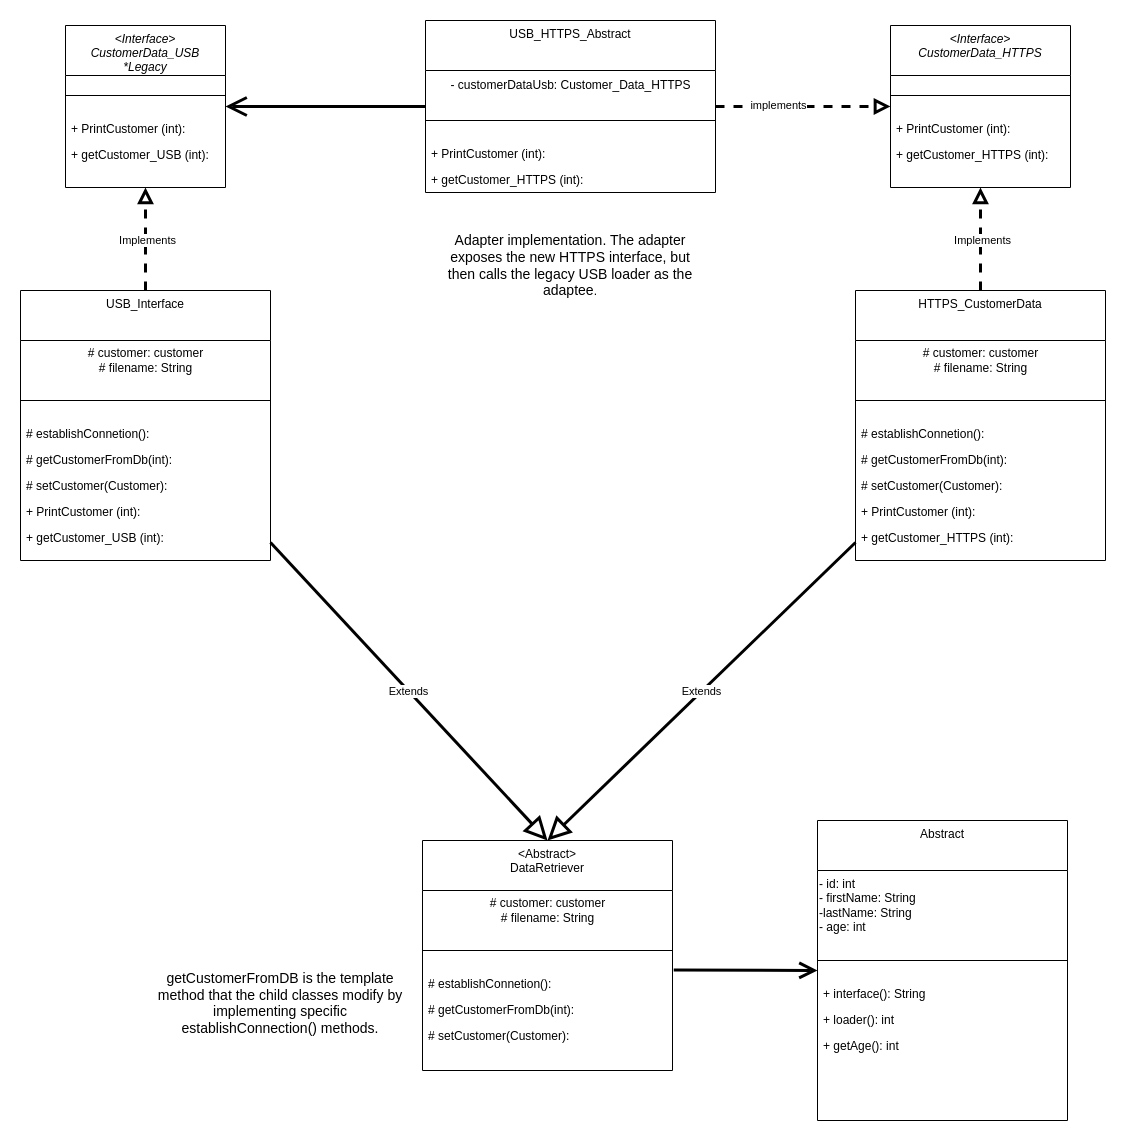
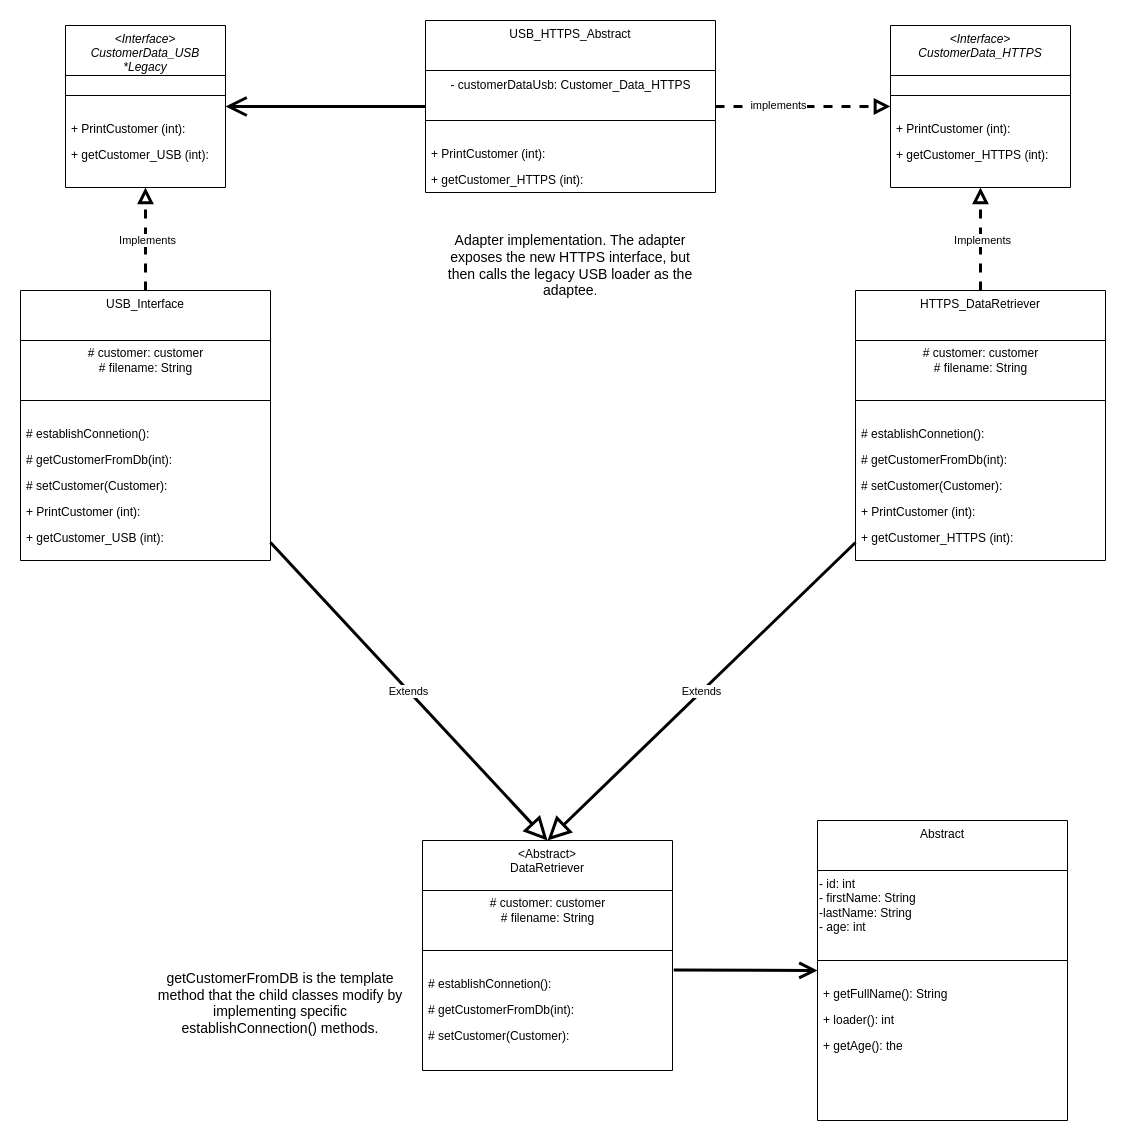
(980, 304) -> (980, 304)
(886, 994) -> (891, 994)
(867, 1046) -> (869, 1046)
